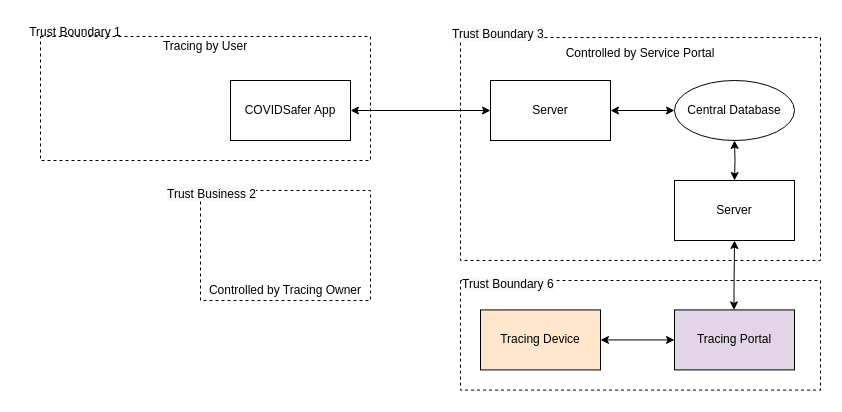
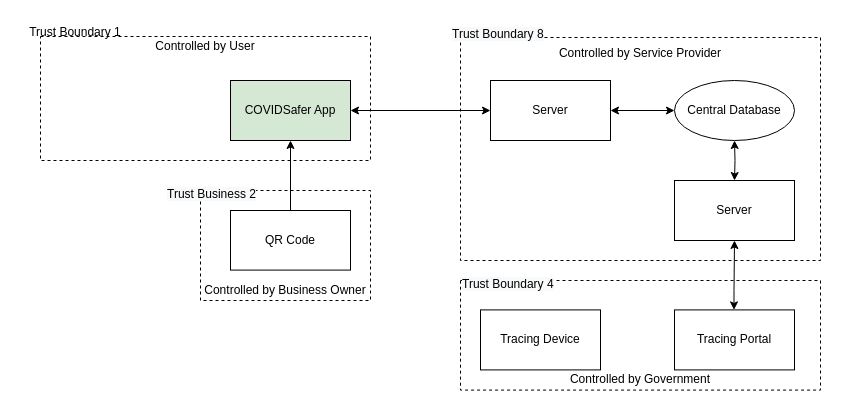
(503, 35) -> (503, 35)
(206, 47) -> (206, 47)
(641, 54) -> (641, 54)
(291, 111) -> (291, 111)
none -> (291, 179)
none -> (291, 240)
(513, 285) -> (513, 285)
(286, 291) -> (286, 291)
(541, 340) -> (541, 340)
(637, 340) -> none
(735, 340) -> (735, 340)
none -> (641, 380)
